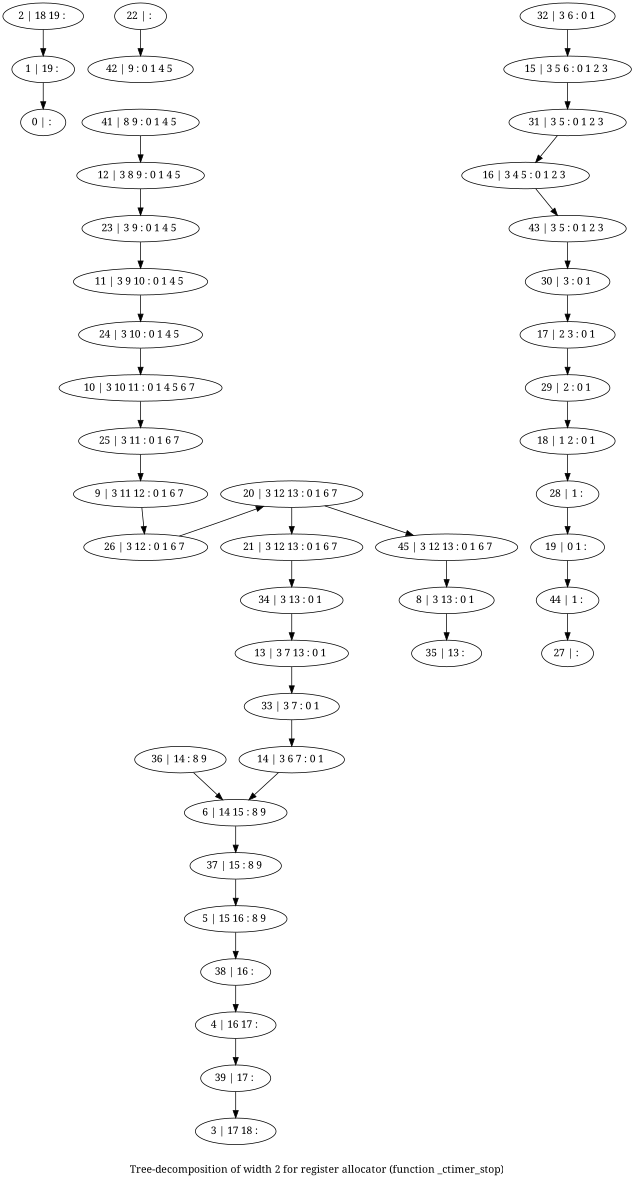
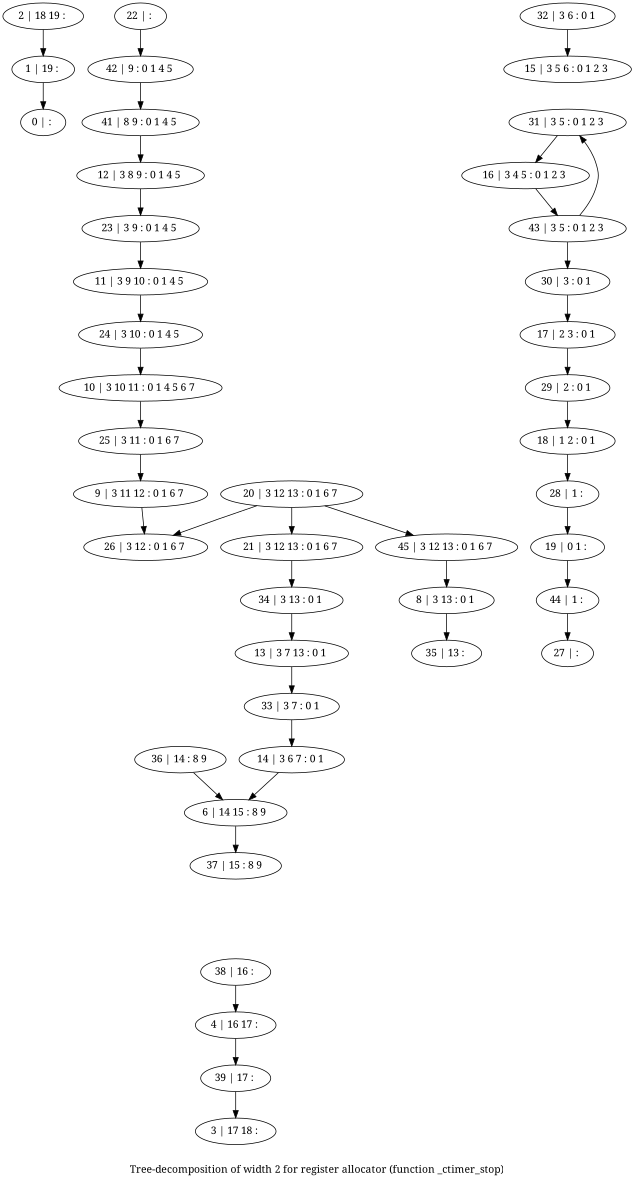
none -> (141, 92)
(568, 92) -> (598, 179)
(218, 523) -> (218, 519)
(236, 919) -> none
